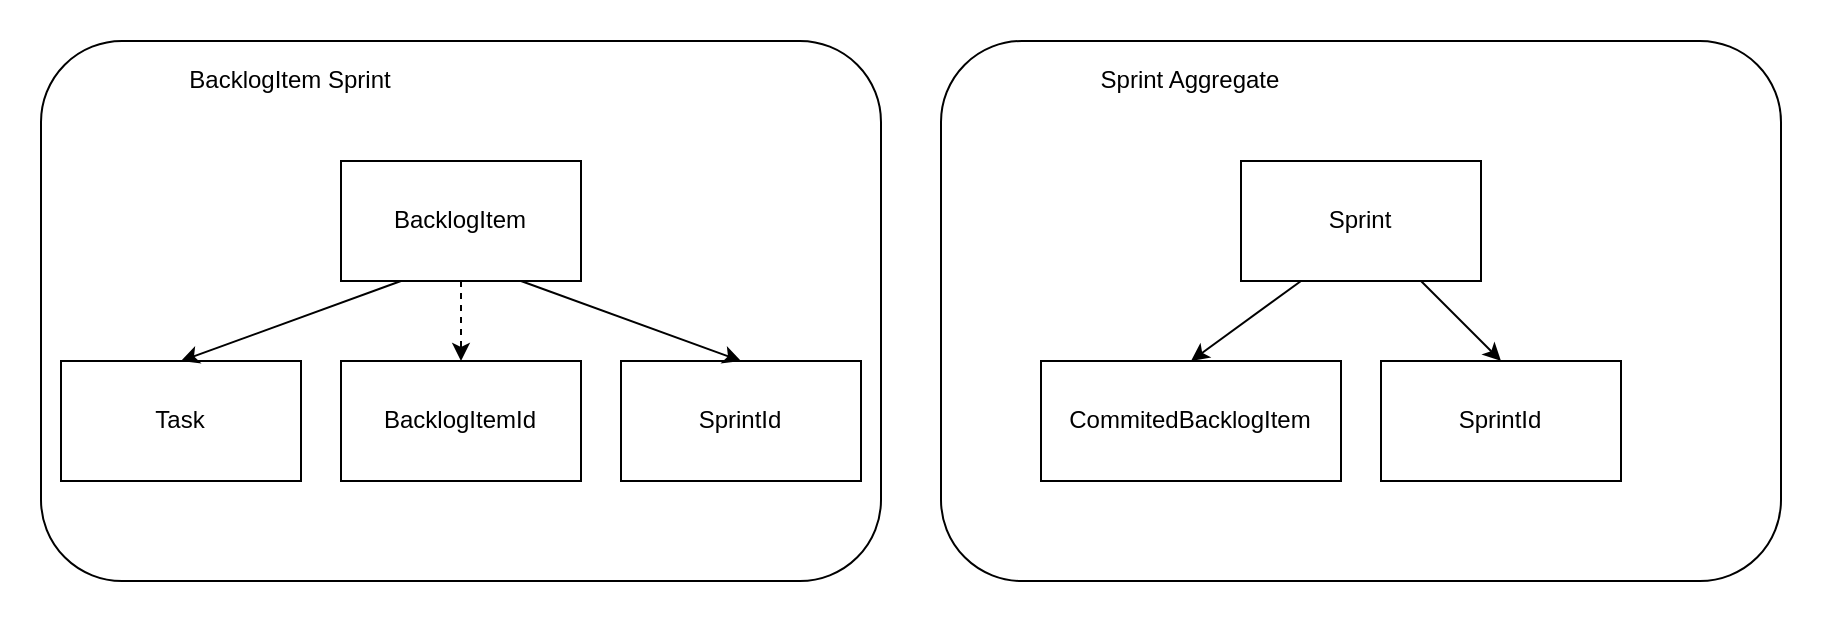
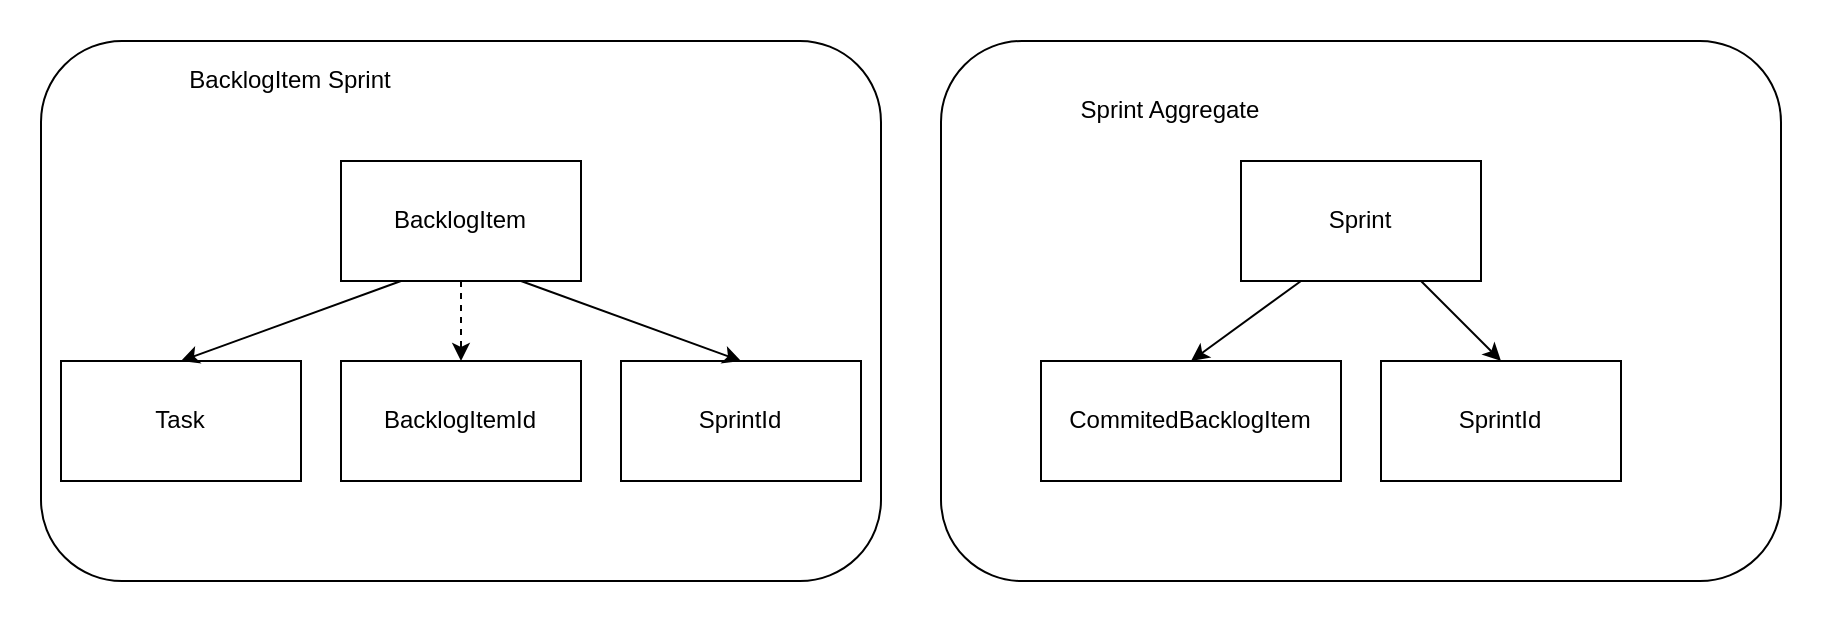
(1191, 81) -> (1171, 111)
